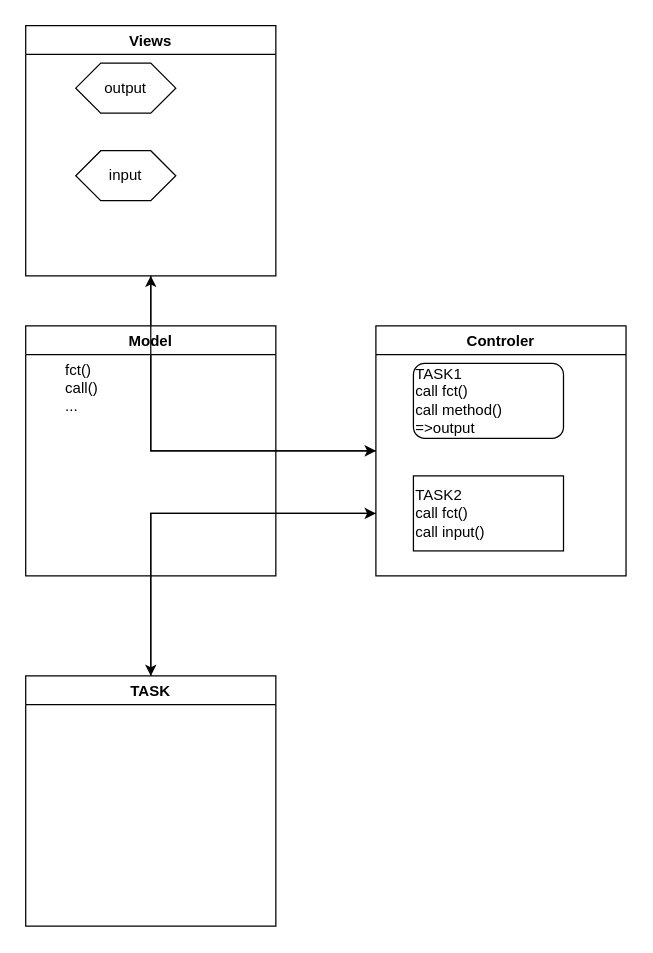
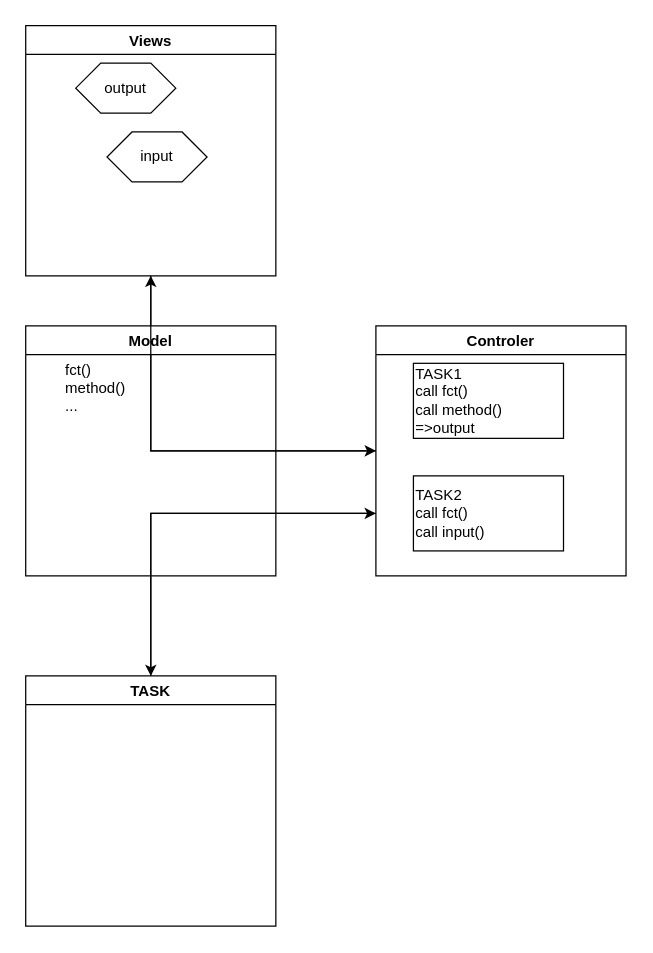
(126, 176) -> (157, 157)
(87, 388) -> (89, 388)
(488, 401) -> (488, 401)
